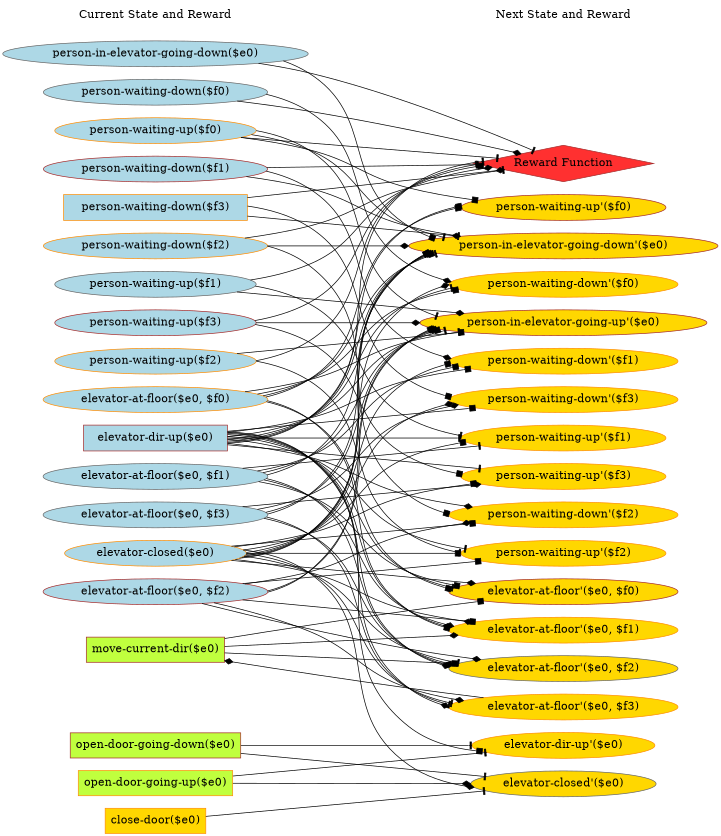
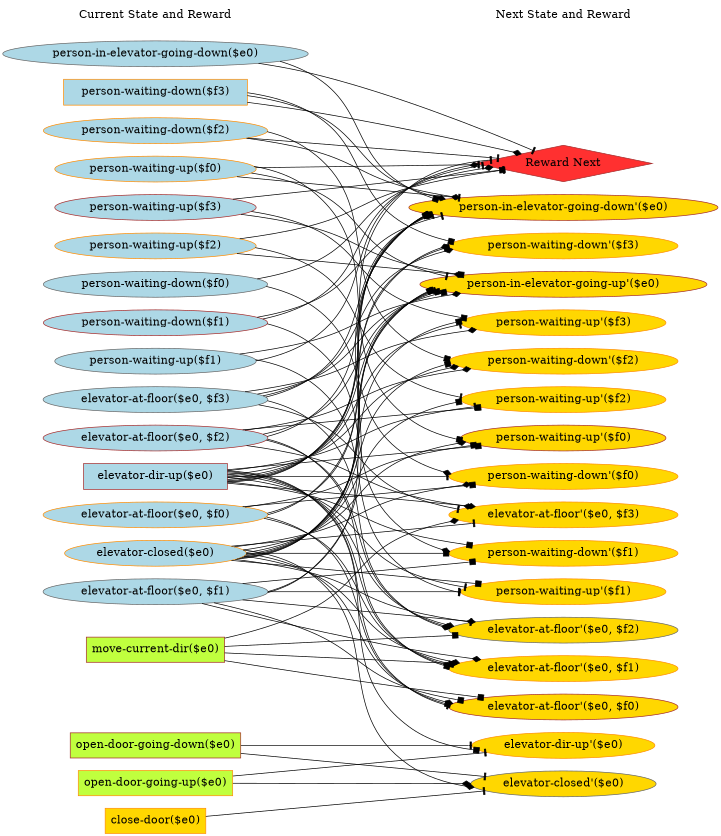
(563, 163) -> (563, 163)
none -> (365, 488)
(352, 680) -> (327, 599)
